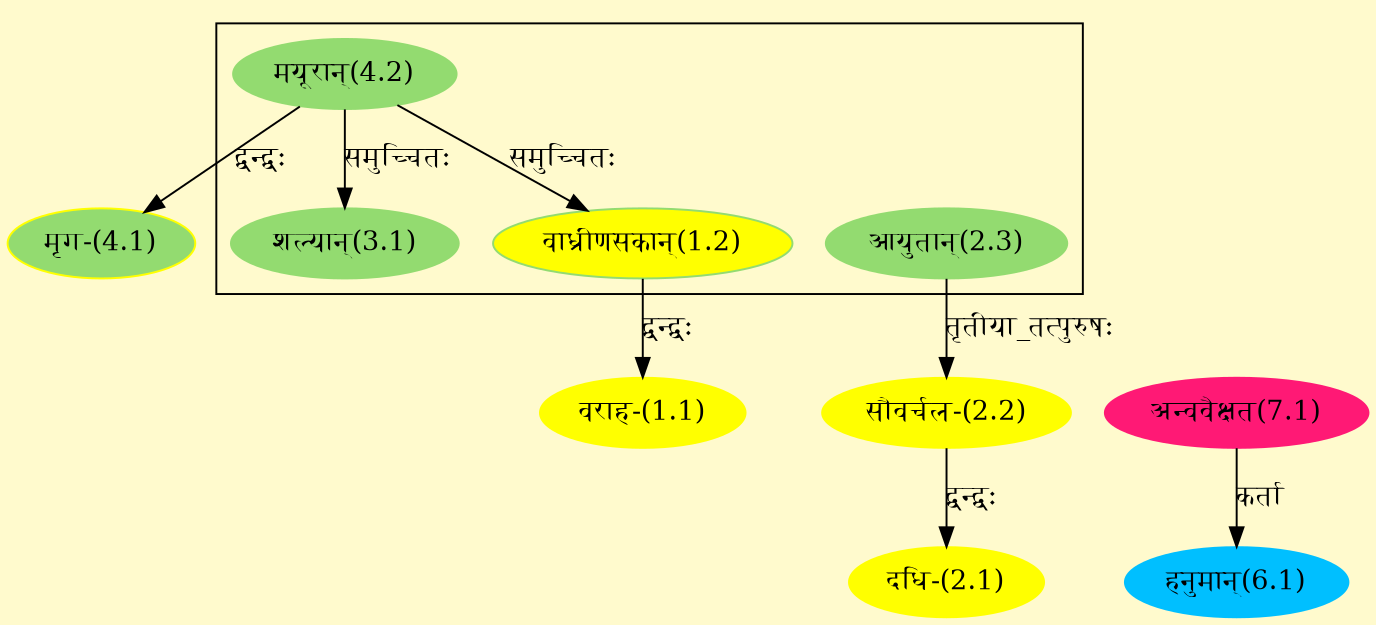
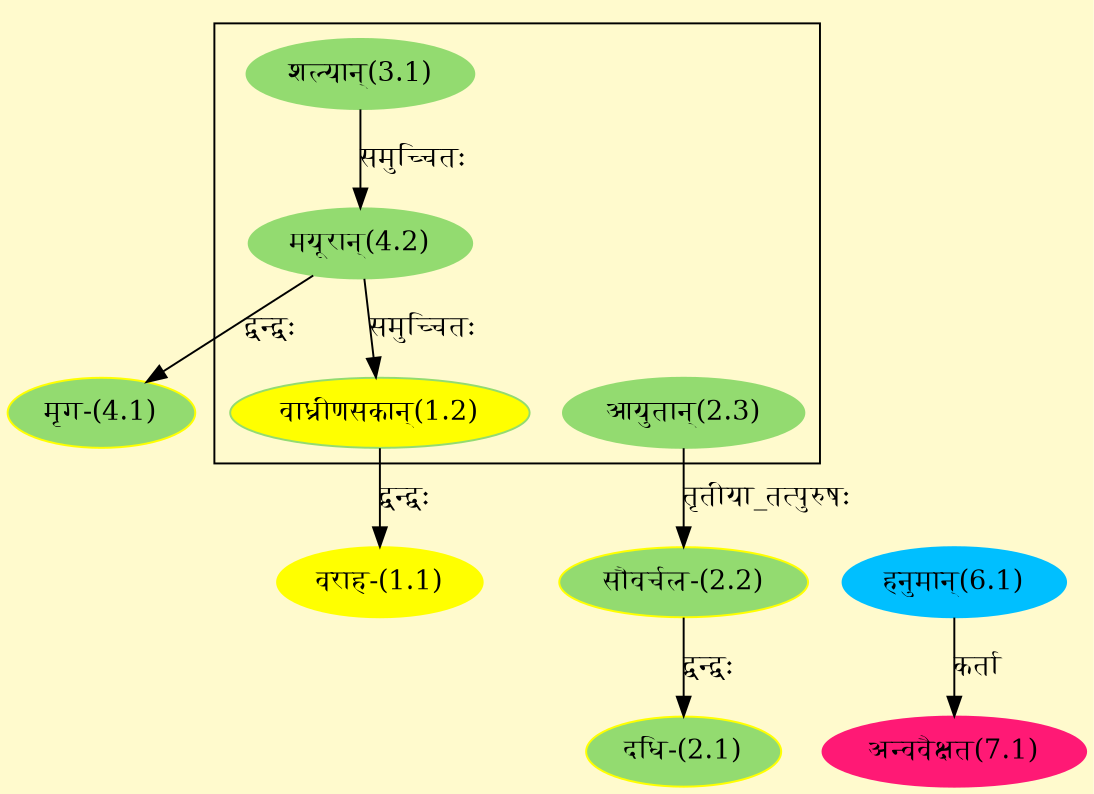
(345, 149) -> (360, 149)
(947, 413) -> (684, 582)
(1237, 488) -> (954, 657)
(947, 582) -> (684, 752)
